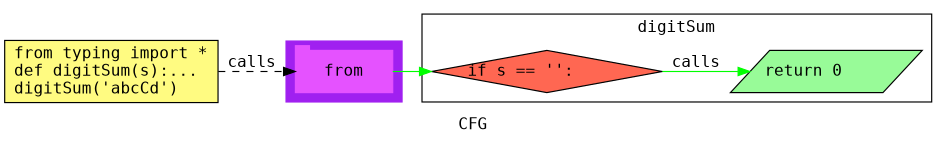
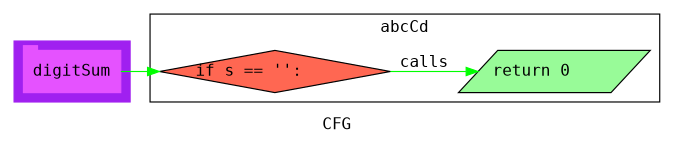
(677, 28) -> (405, 28)
(111, 72) -> none
(344, 72) -> (72, 72)
